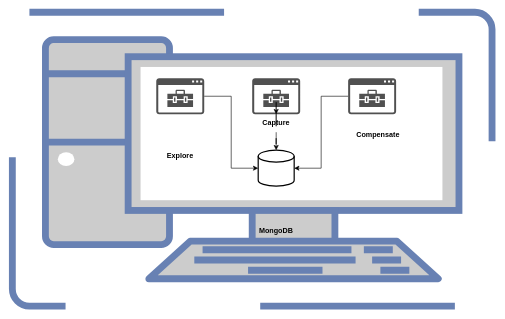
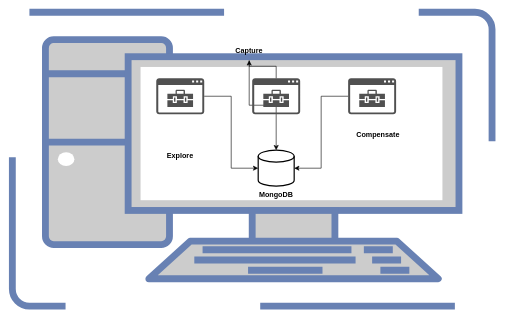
(276, 123) -> (249, 51)
(276, 231) -> (276, 195)
